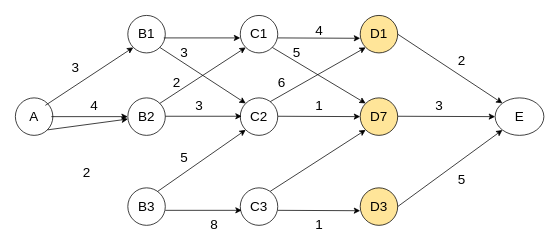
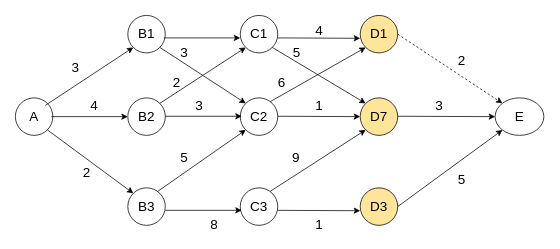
(447, 66) -> (447, 66)
(85, 125) -> (88, 160)
none -> (296, 158)
